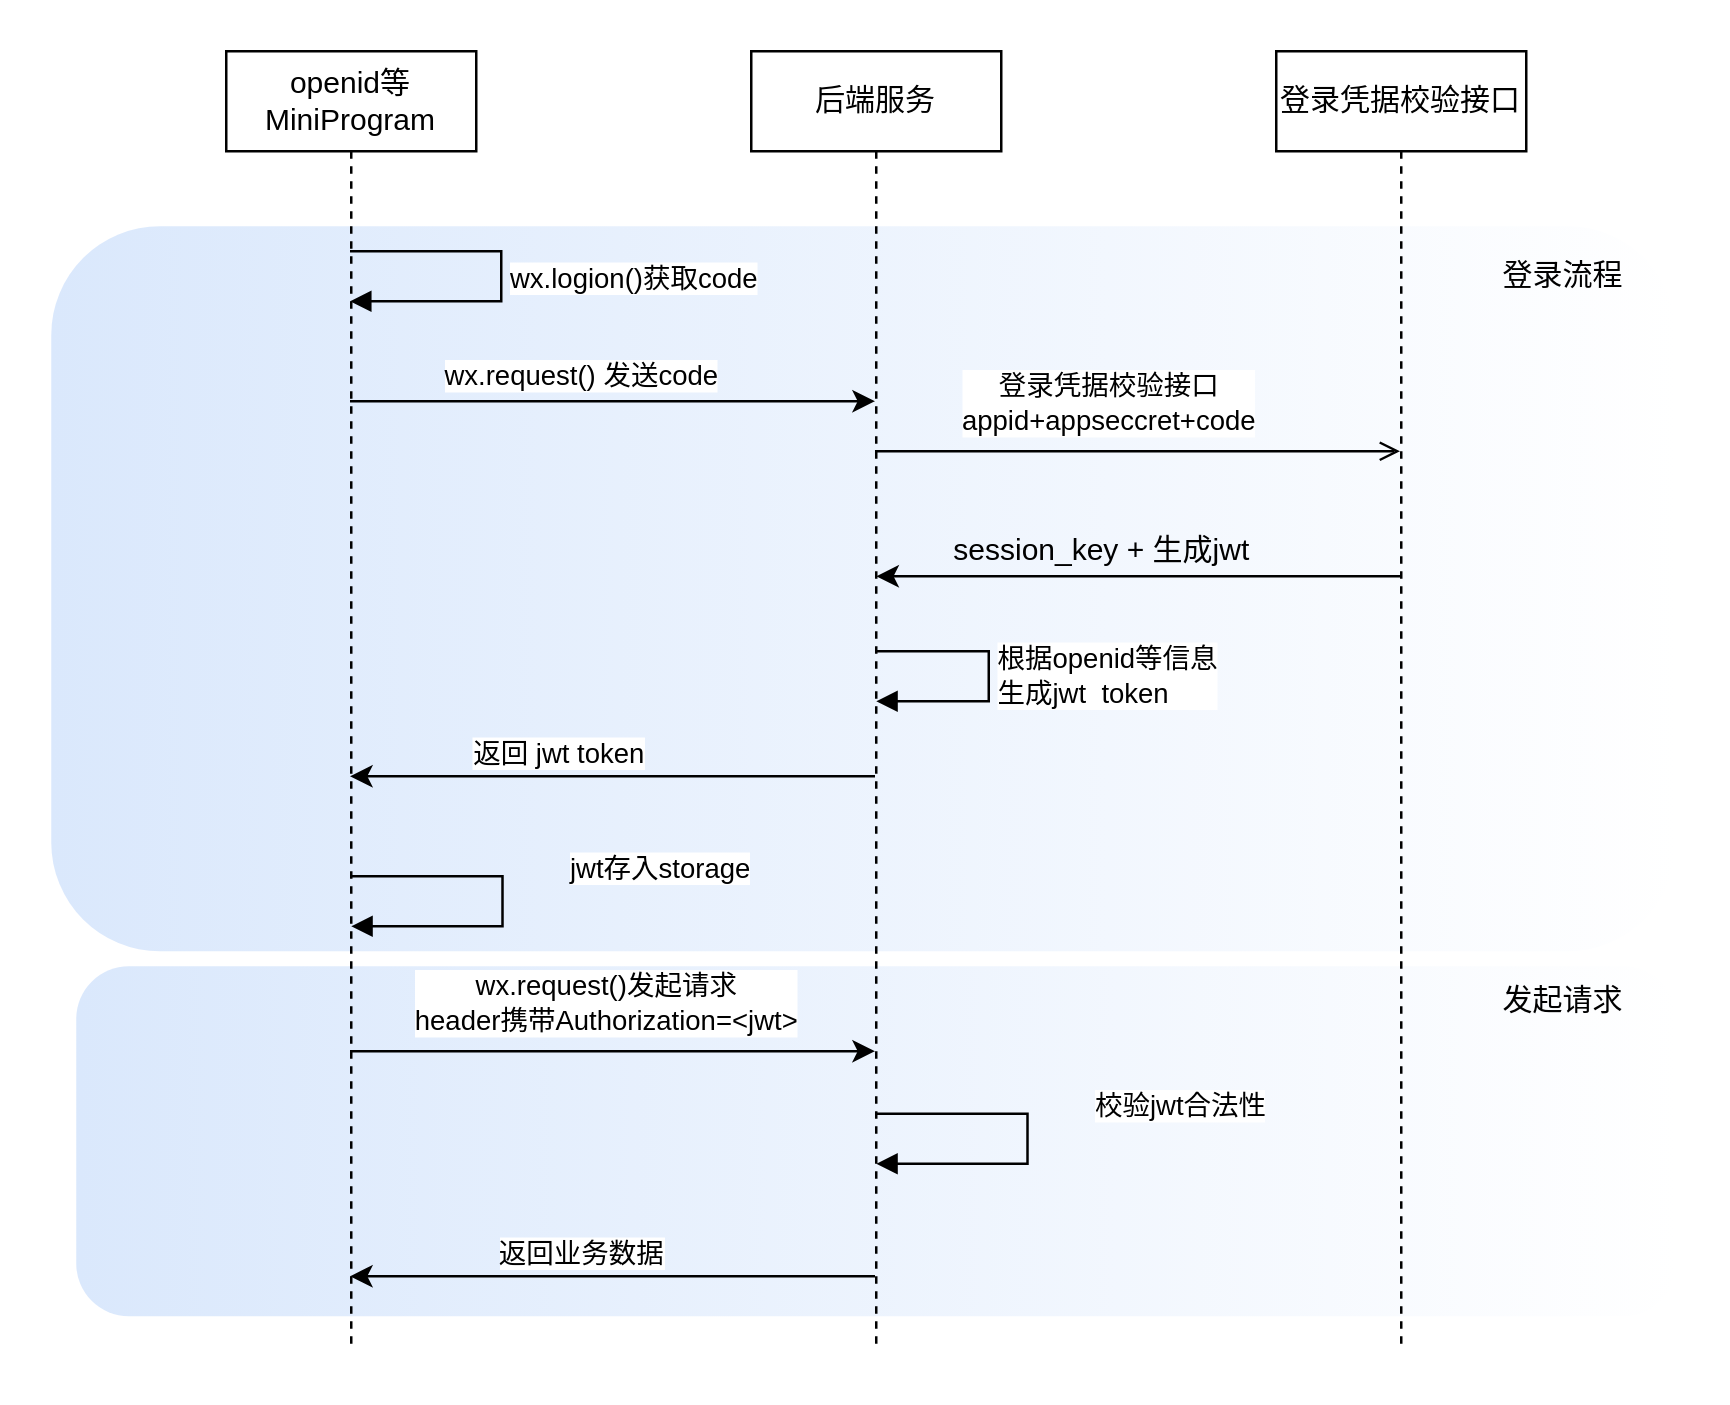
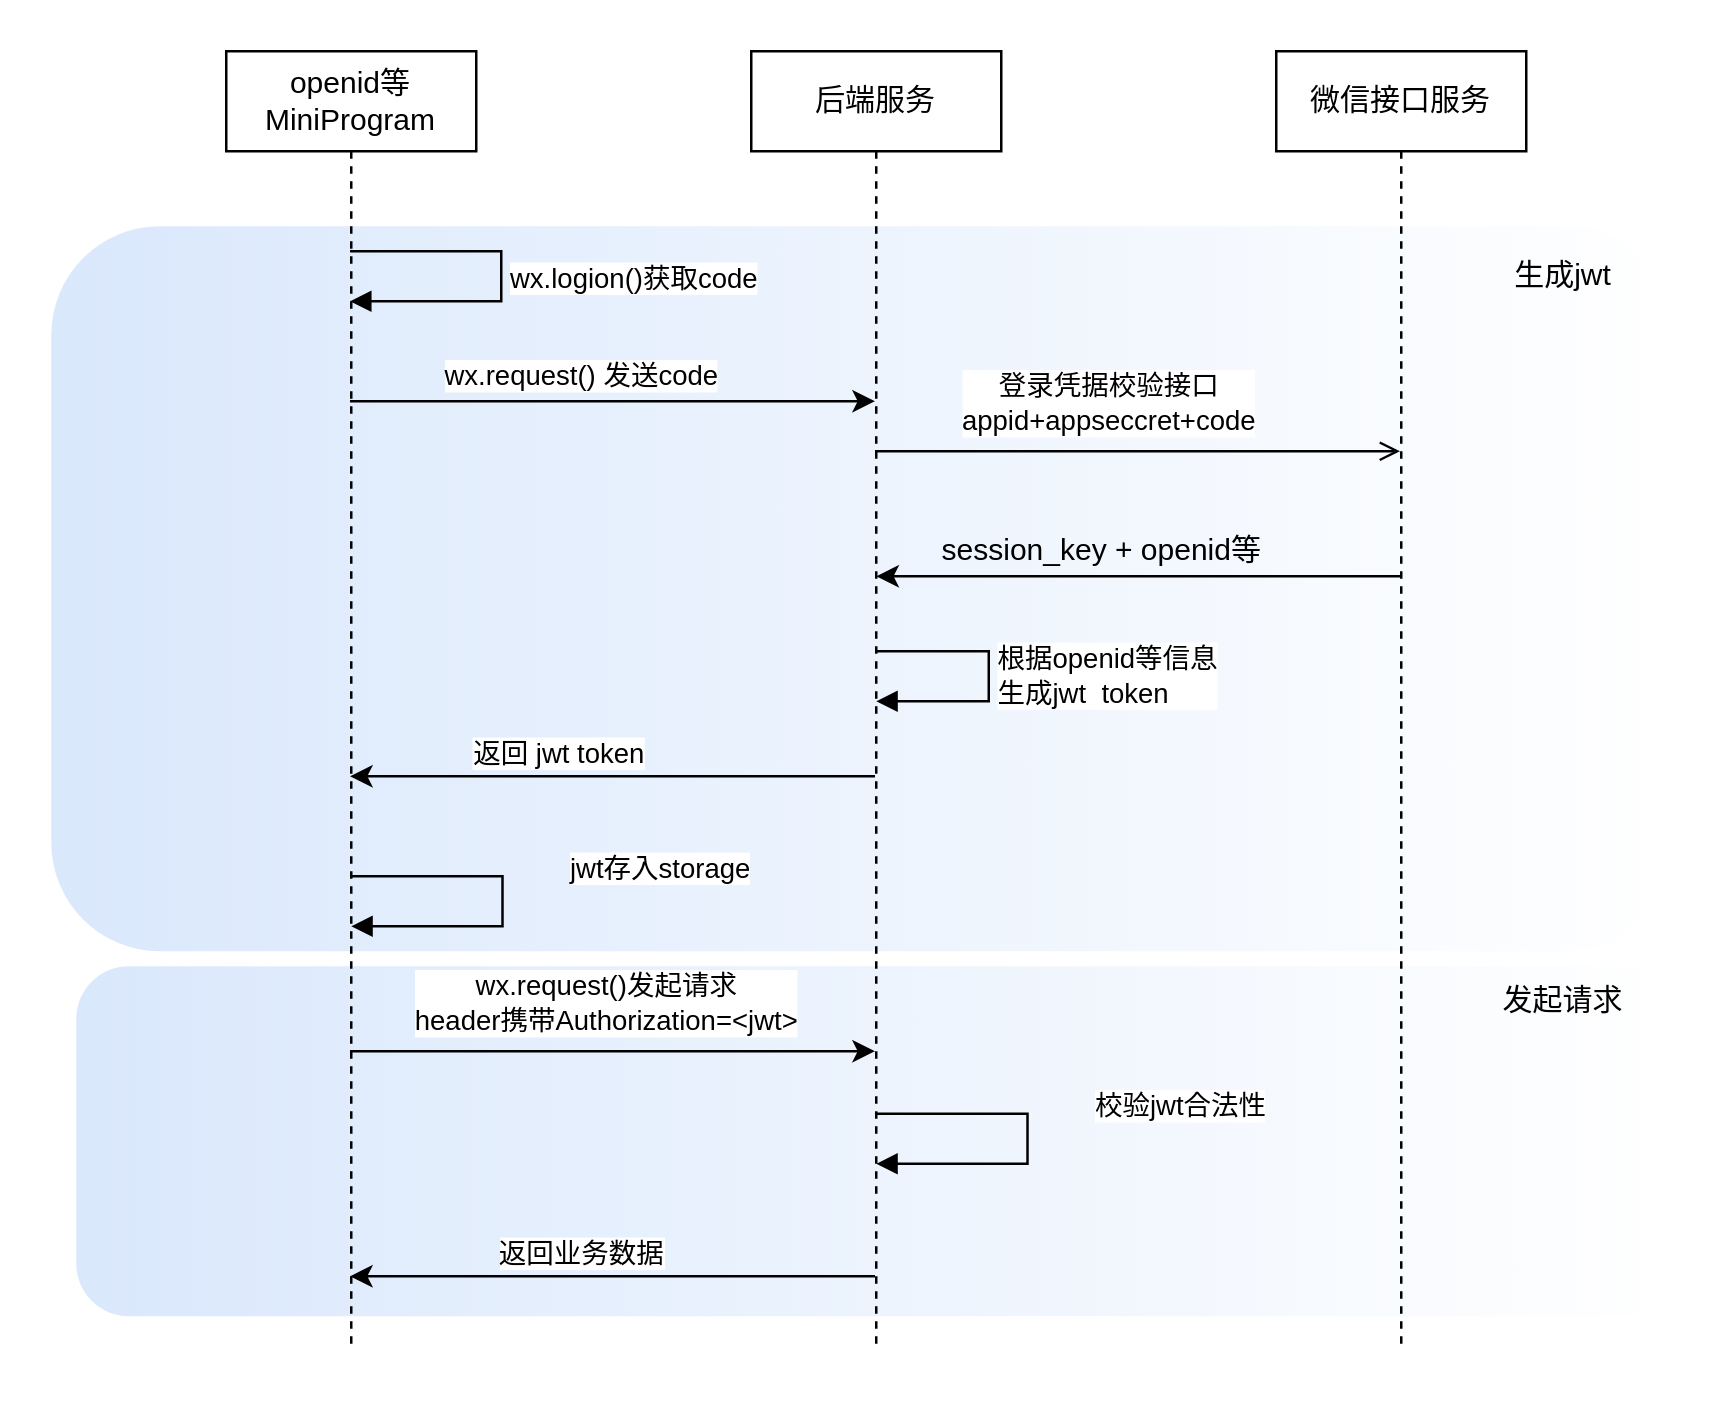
(1401, 101) -> (1401, 101)
(1564, 276) -> (1564, 276)
(1103, 551) -> (1103, 551)
